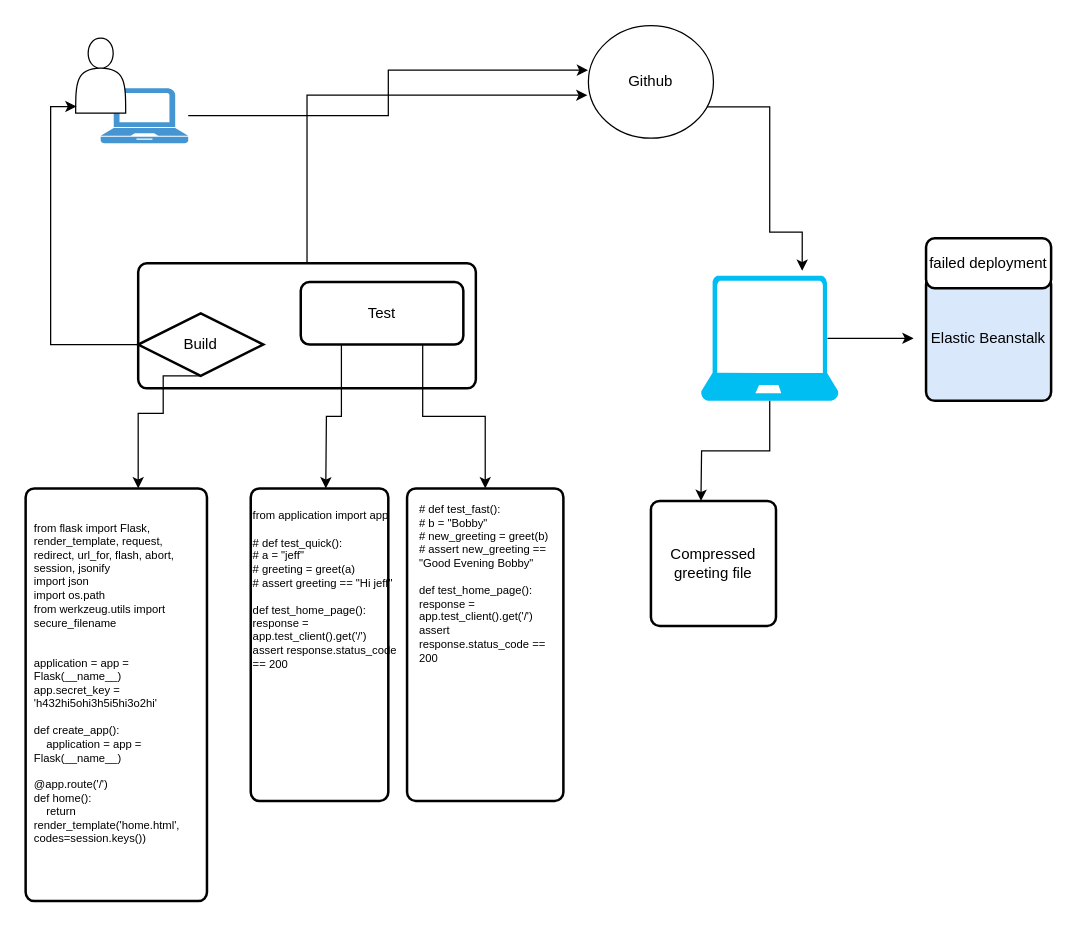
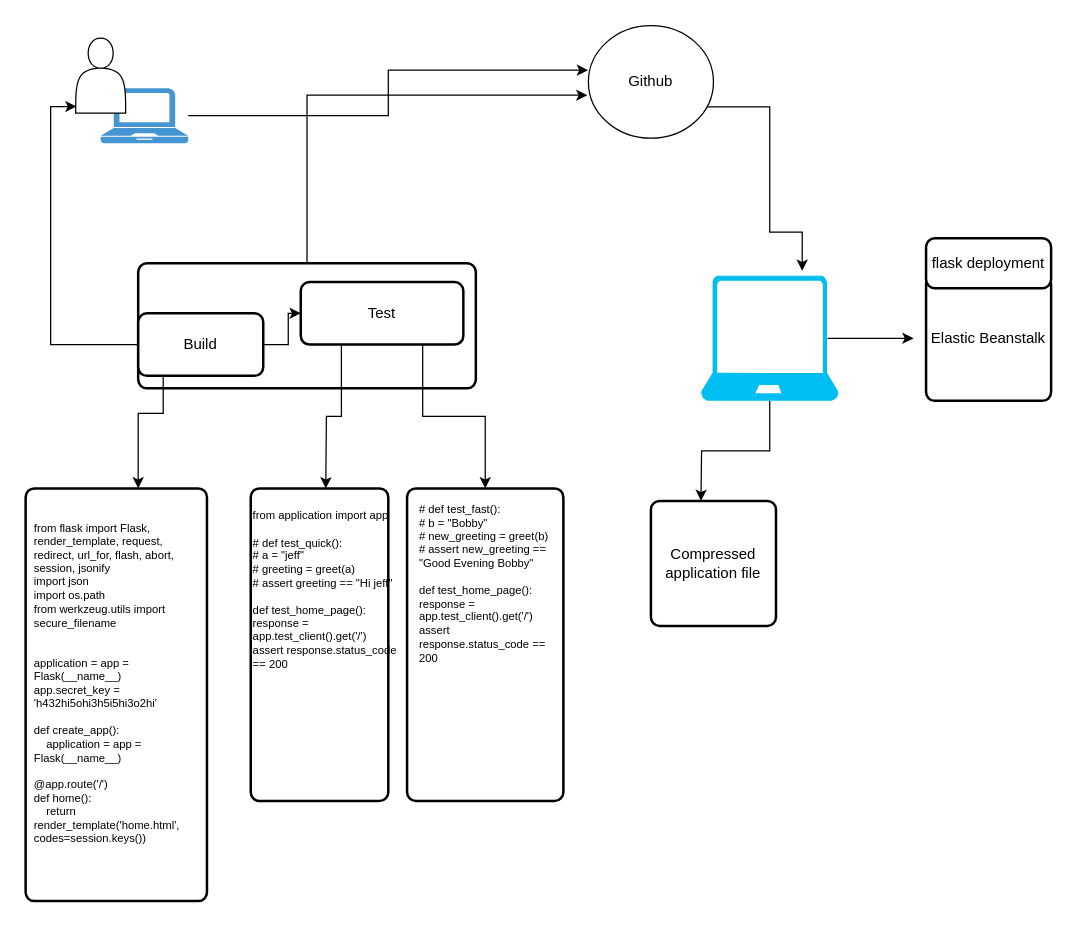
(988, 263) -> (988, 263)
(988, 338) -> (988, 338)
none -> (288, 339)
(201, 344) -> (201, 344)
(713, 563) -> (713, 563)
